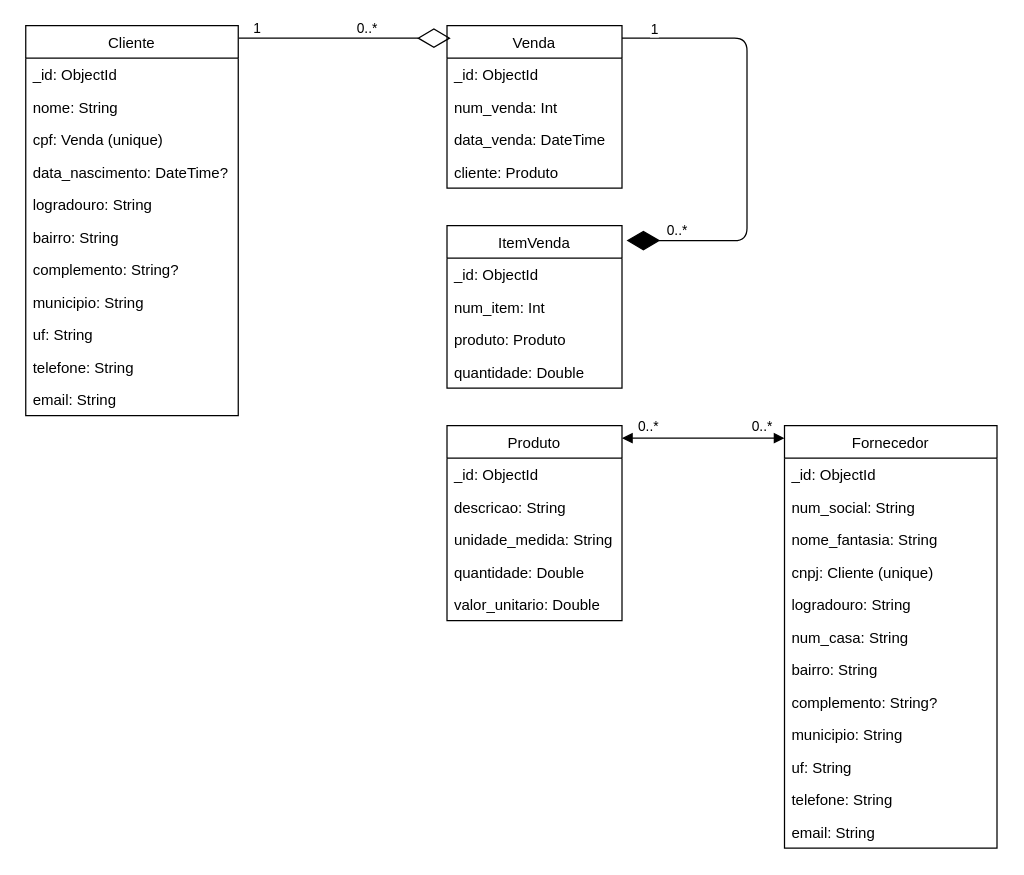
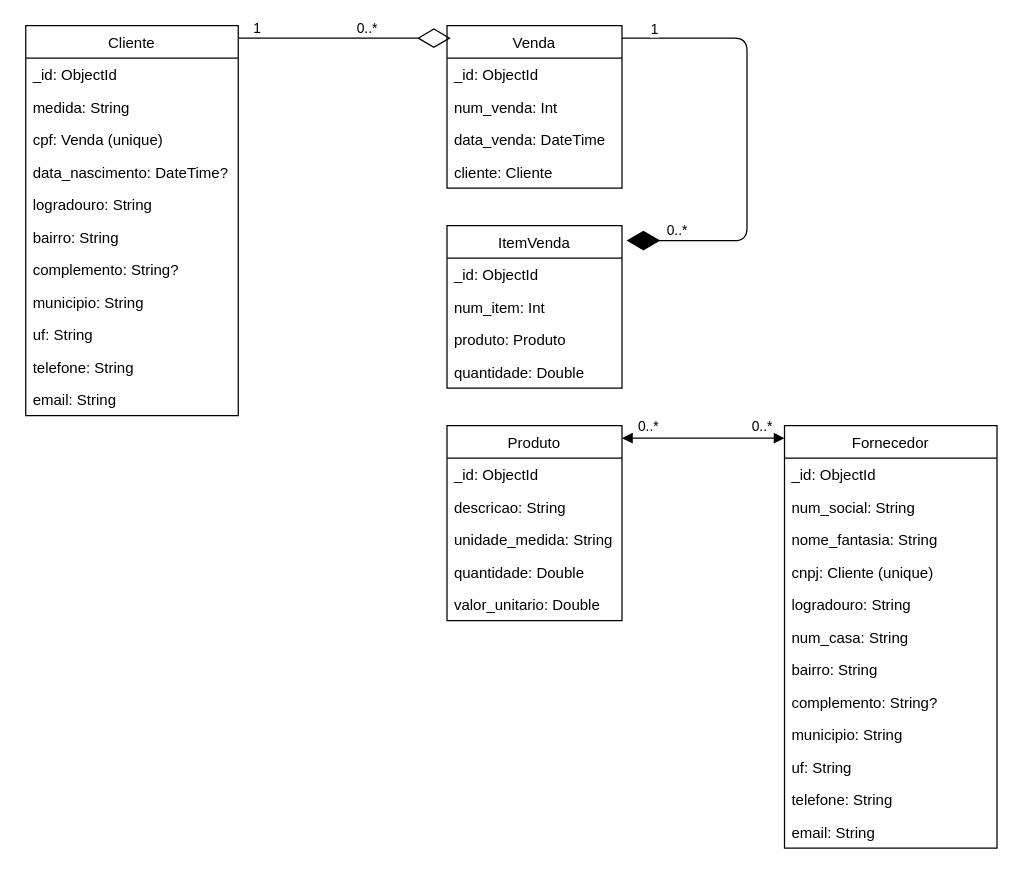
(77, 108) -> (84, 108)
(513, 173) -> (509, 173)
